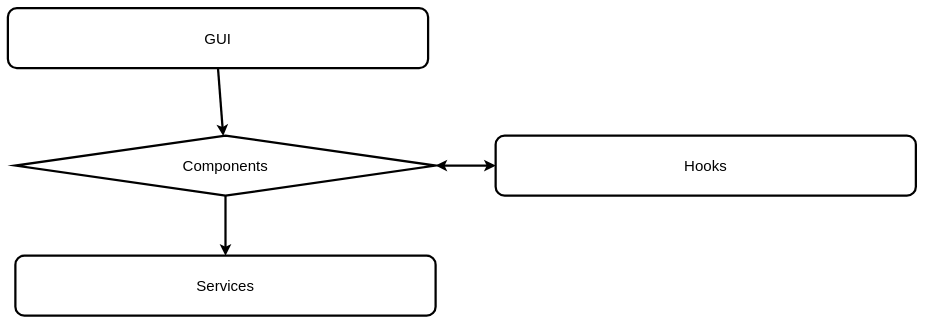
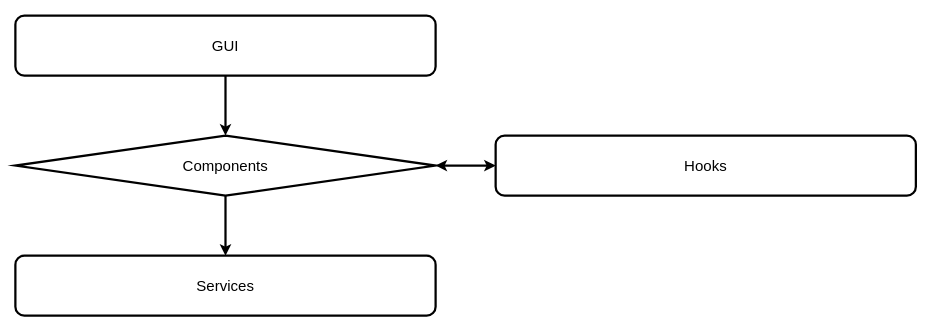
(218, 38) -> (225, 45)
